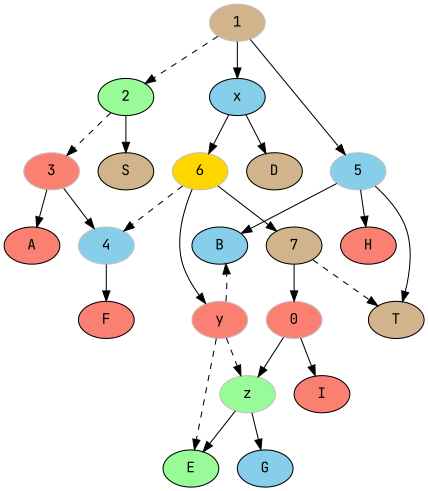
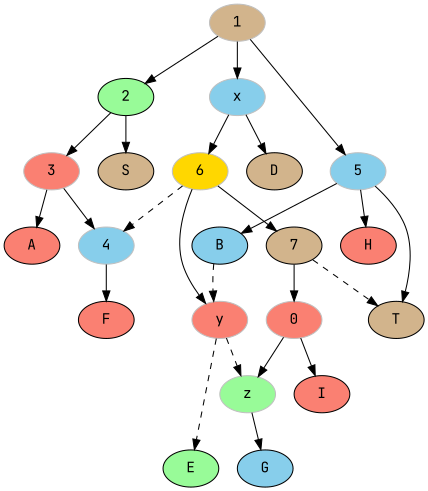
(186, 57) -> (186, 57)
(237, 97) -> (237, 97)
(93, 130) -> (93, 130)
(227, 288) -> (213, 277)
(222, 427) -> none
